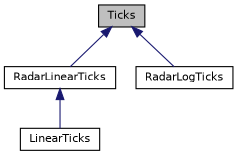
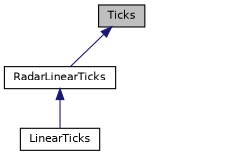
(184, 78) -> none
